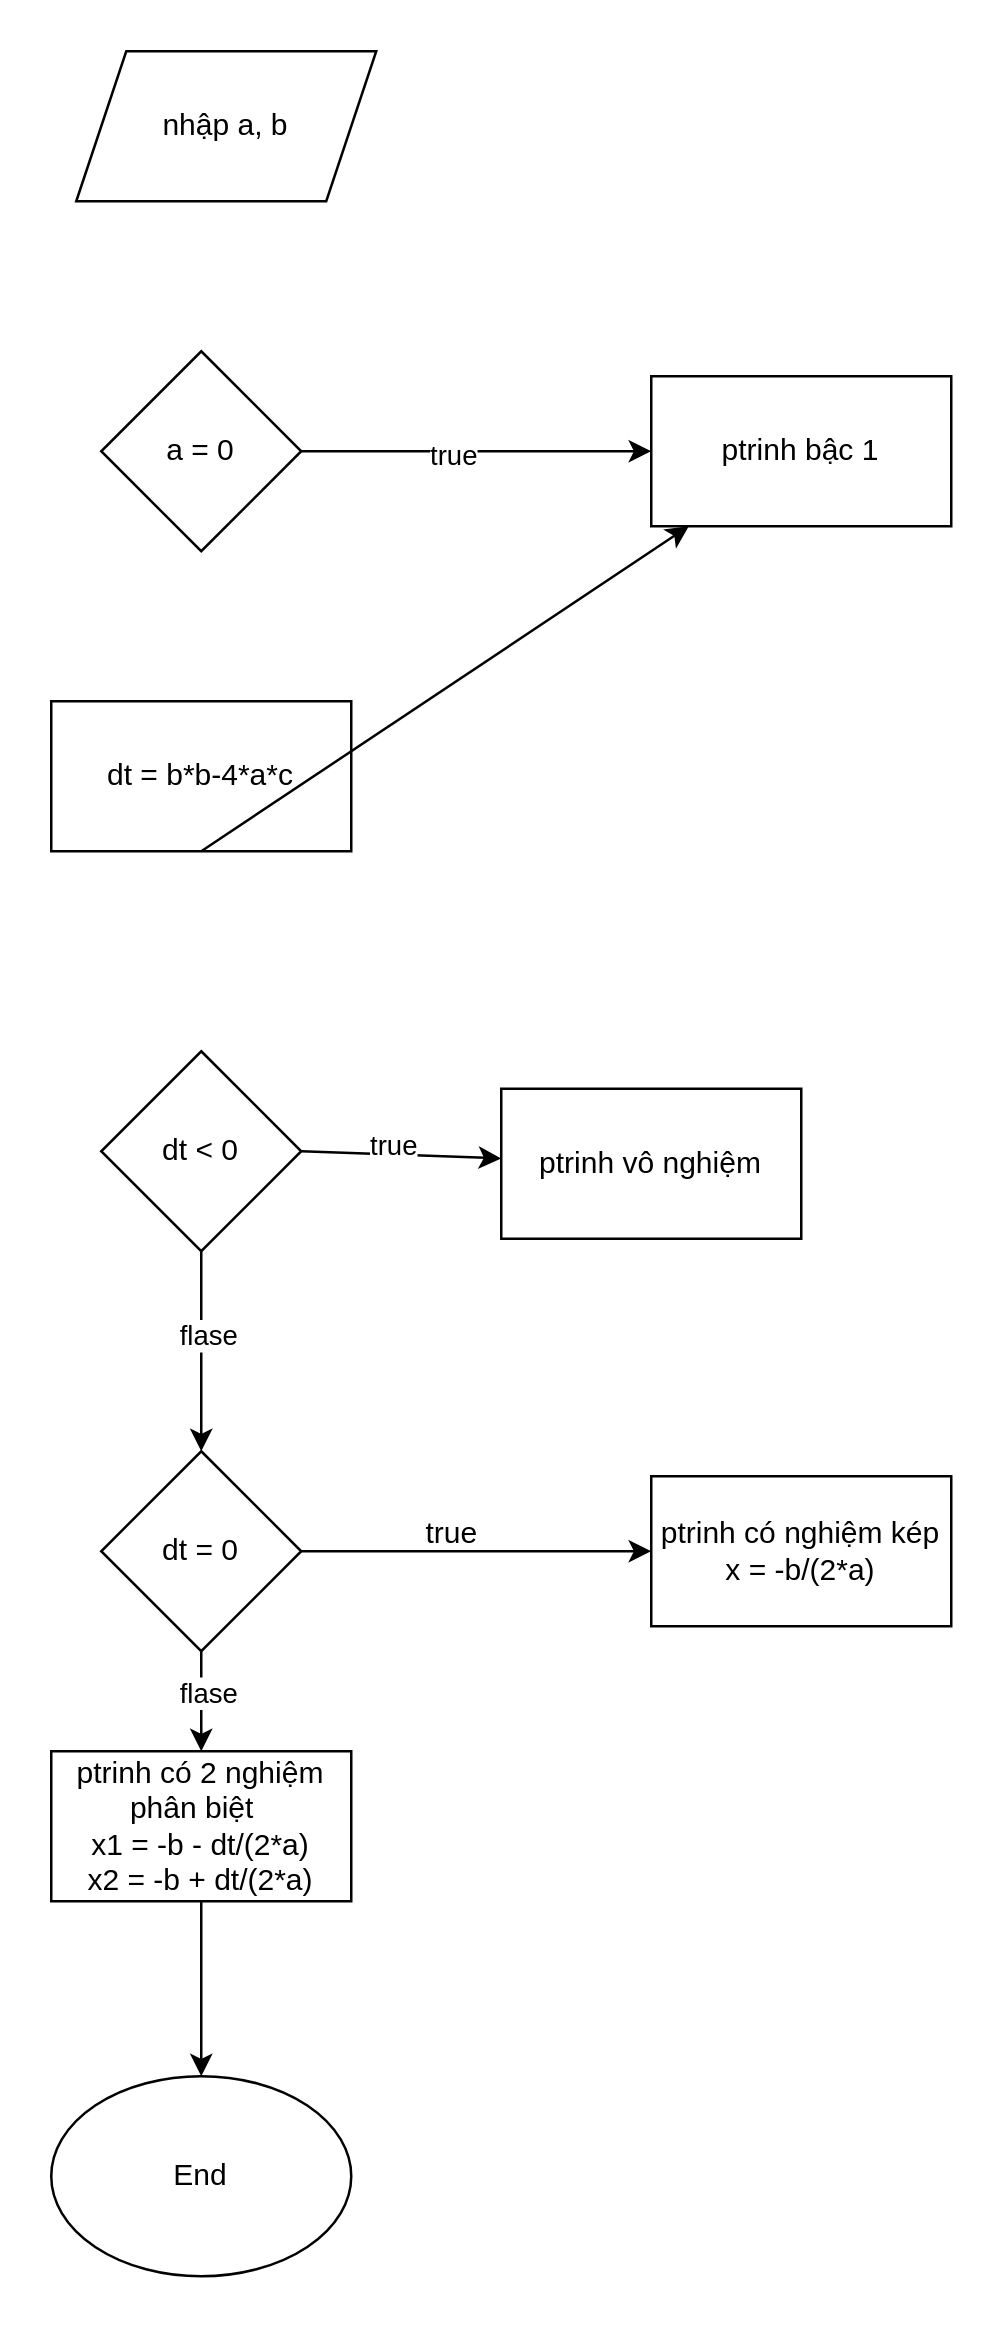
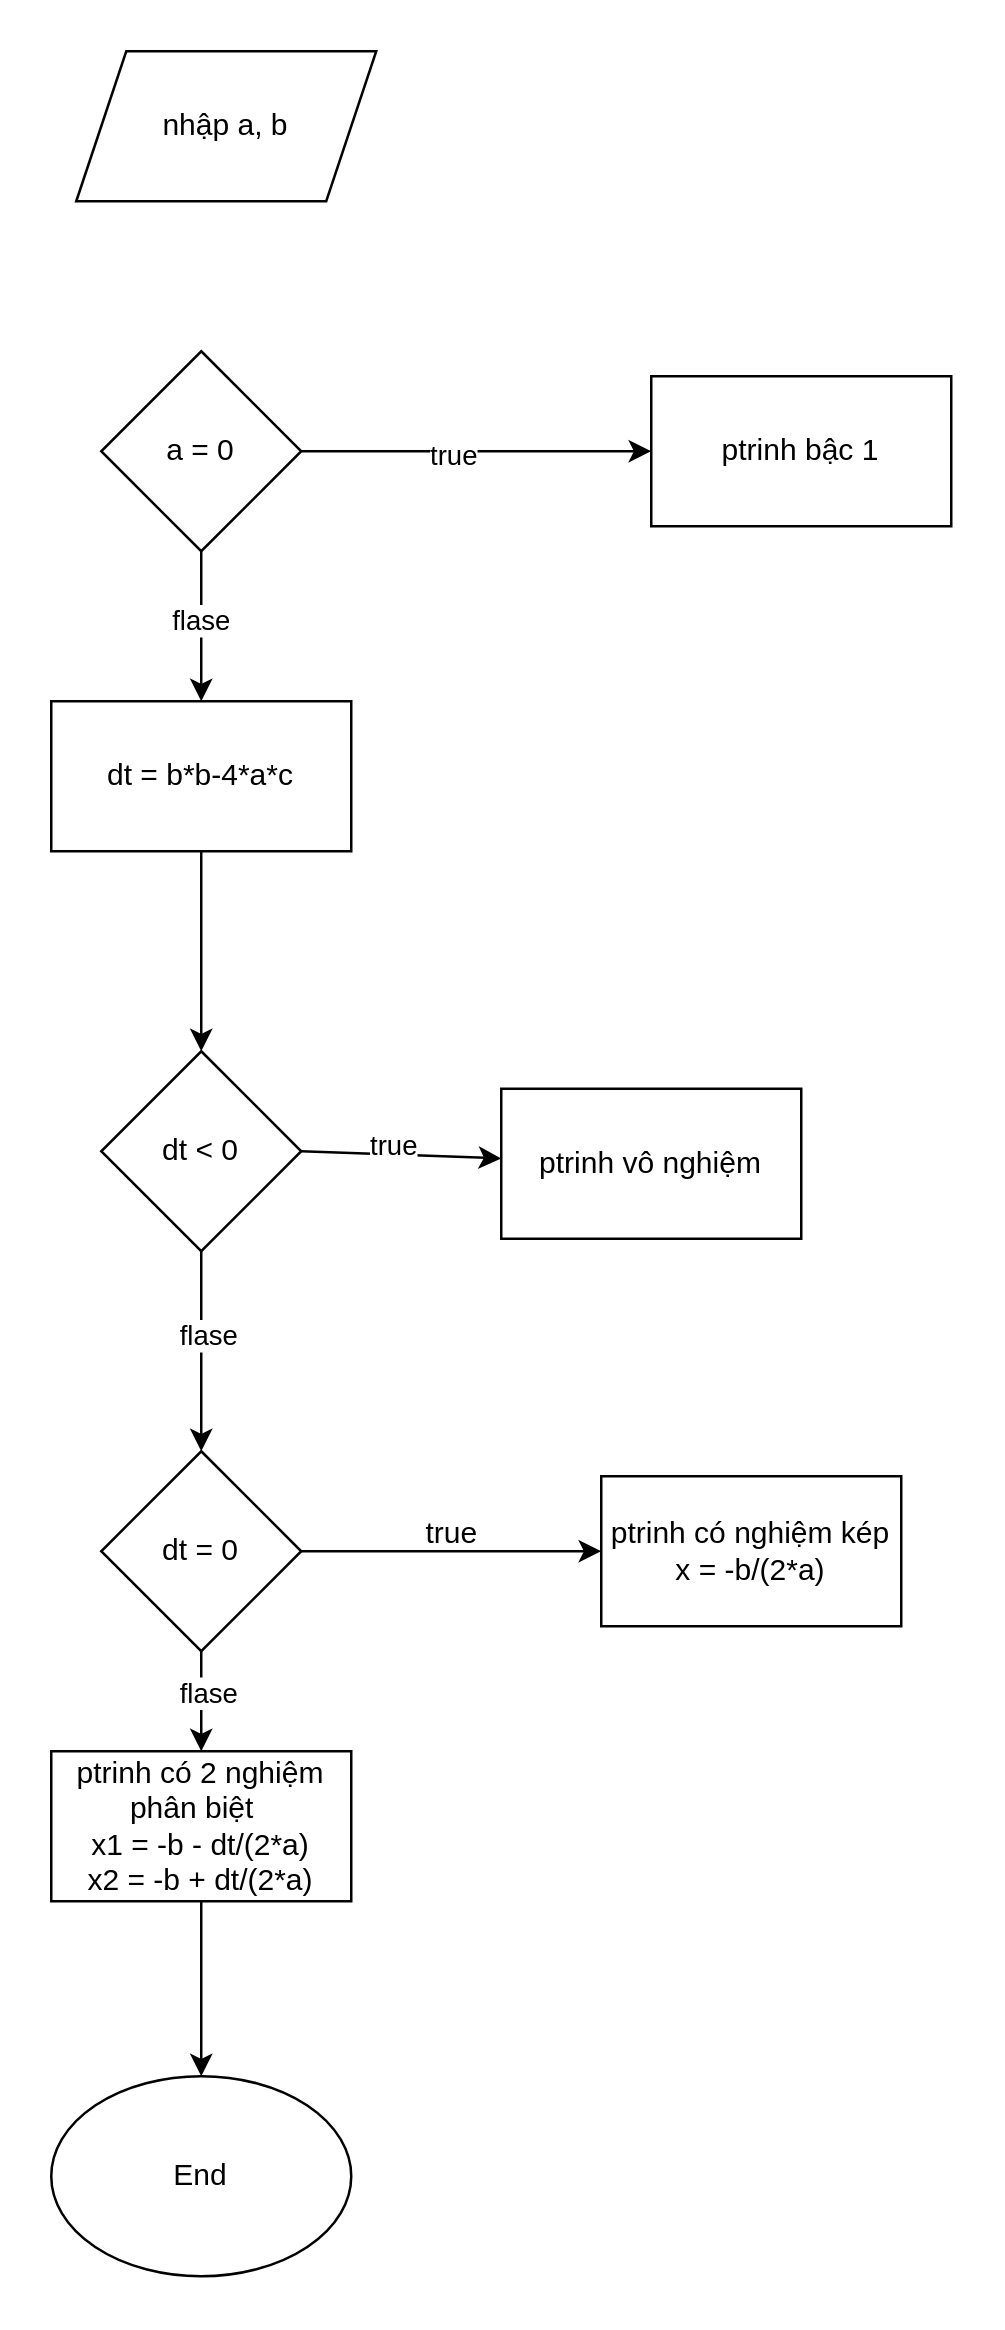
none -> (201, 650)
(438, 693) -> (201, 943)
(801, 1551) -> (751, 1551)
